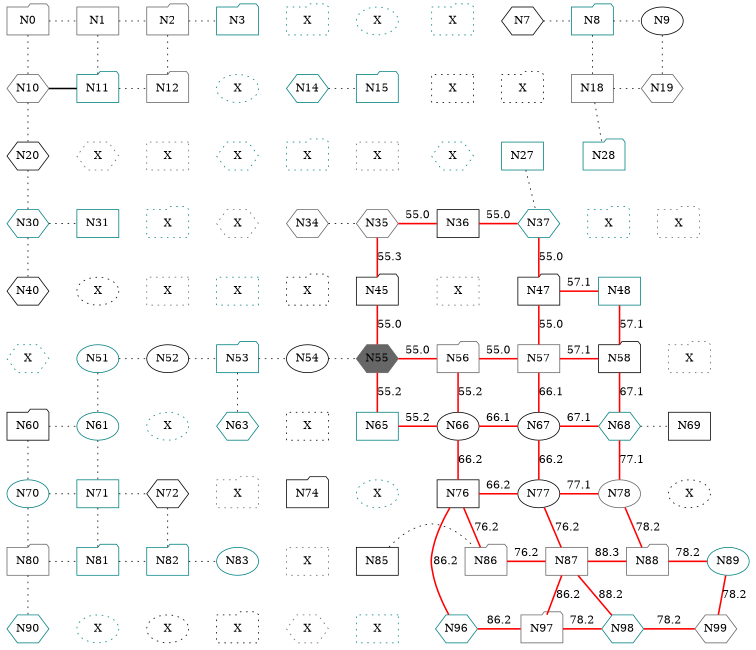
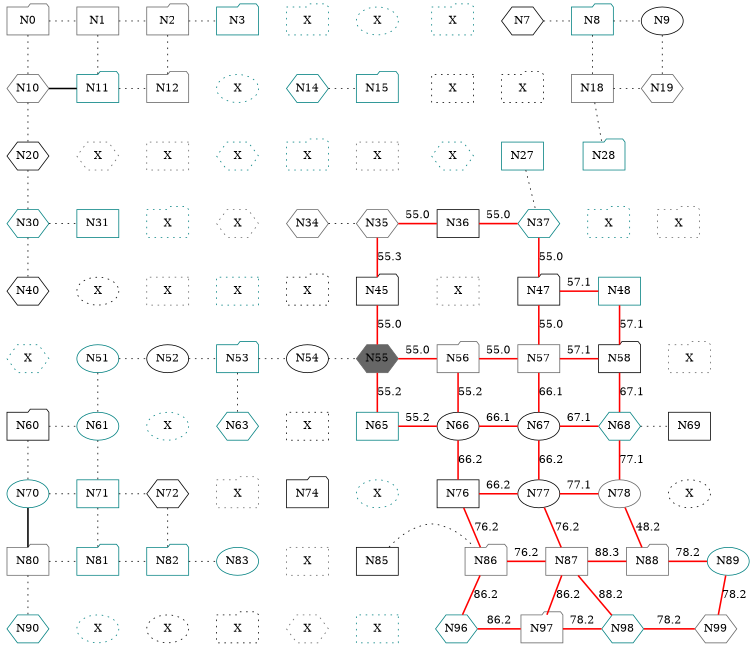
(28, 528) -> (28, 528)
(648, 528) -> (648, 528)
(431, 561) -> (471, 595)
